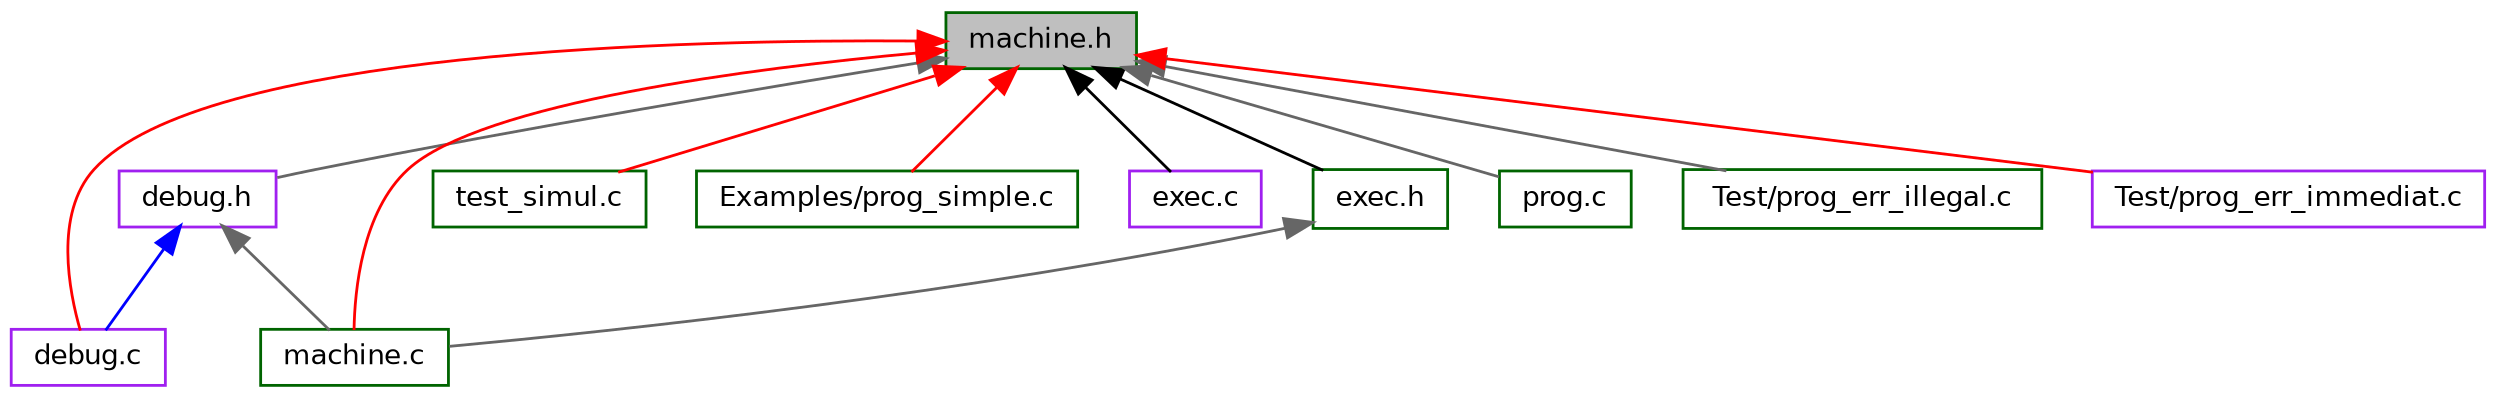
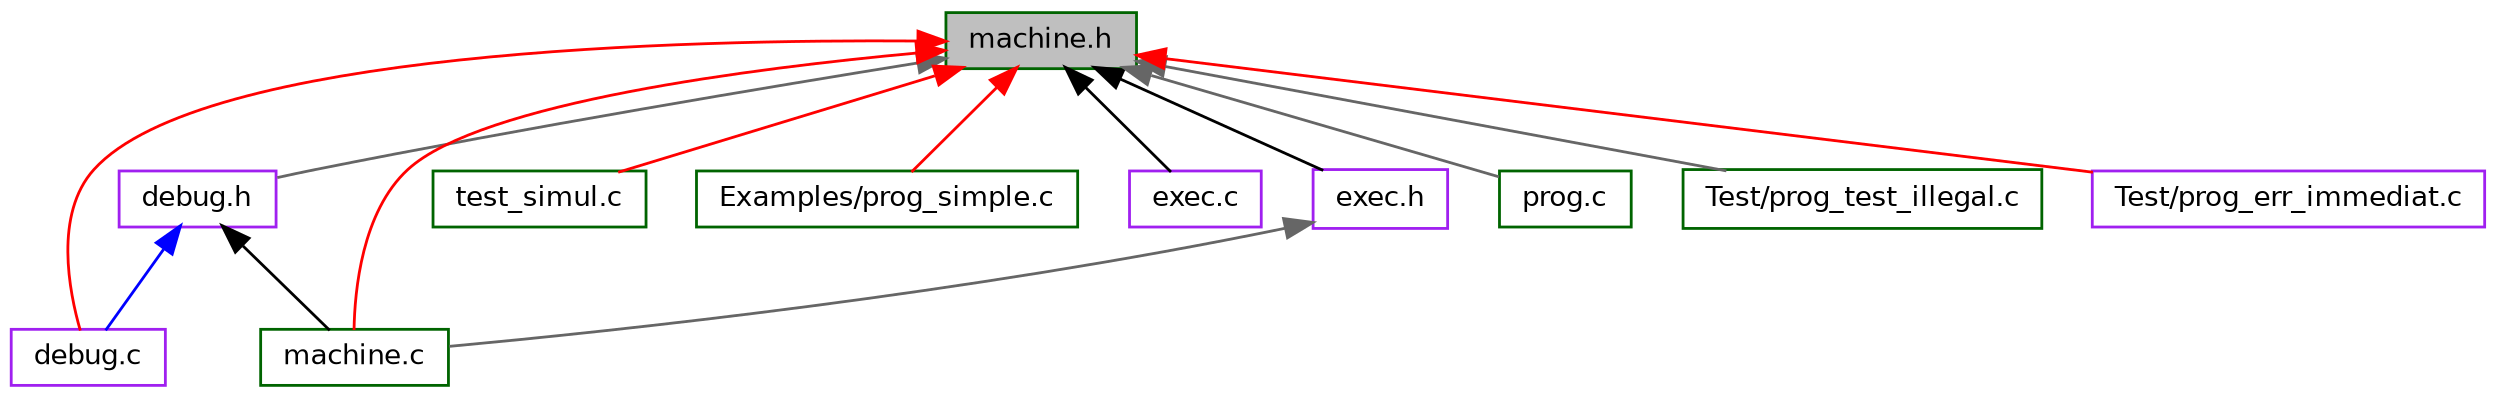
(1380, 199) -> (1380, 199)
(1862, 199) -> (1862, 199)
(286, 288) -> (286, 288)
